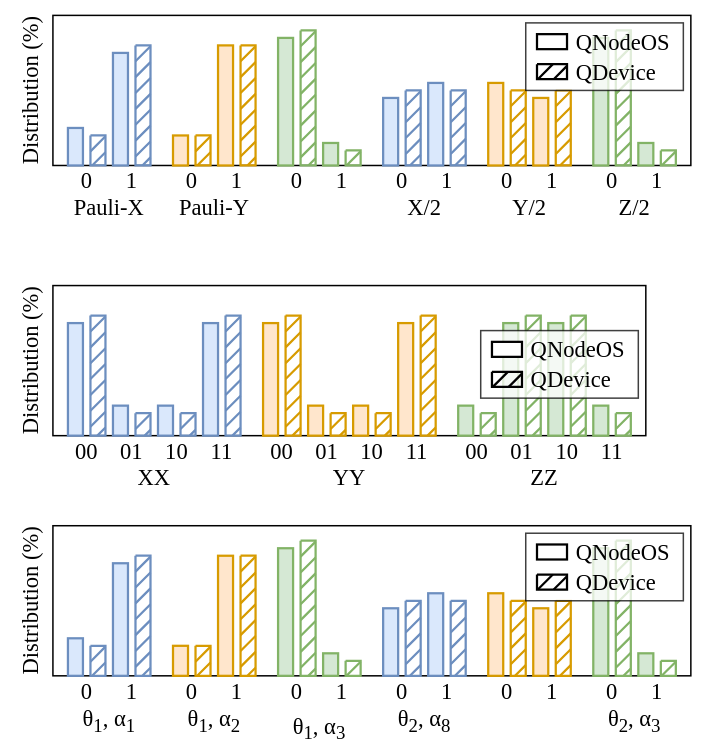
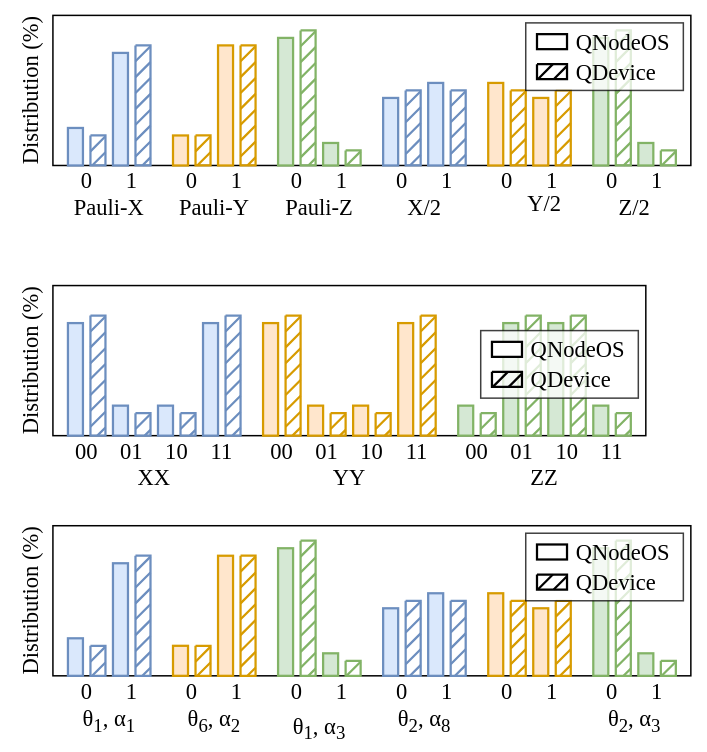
none -> (319, 207)
(529, 207) -> (544, 203)
(214, 720) -> (214, 720)
